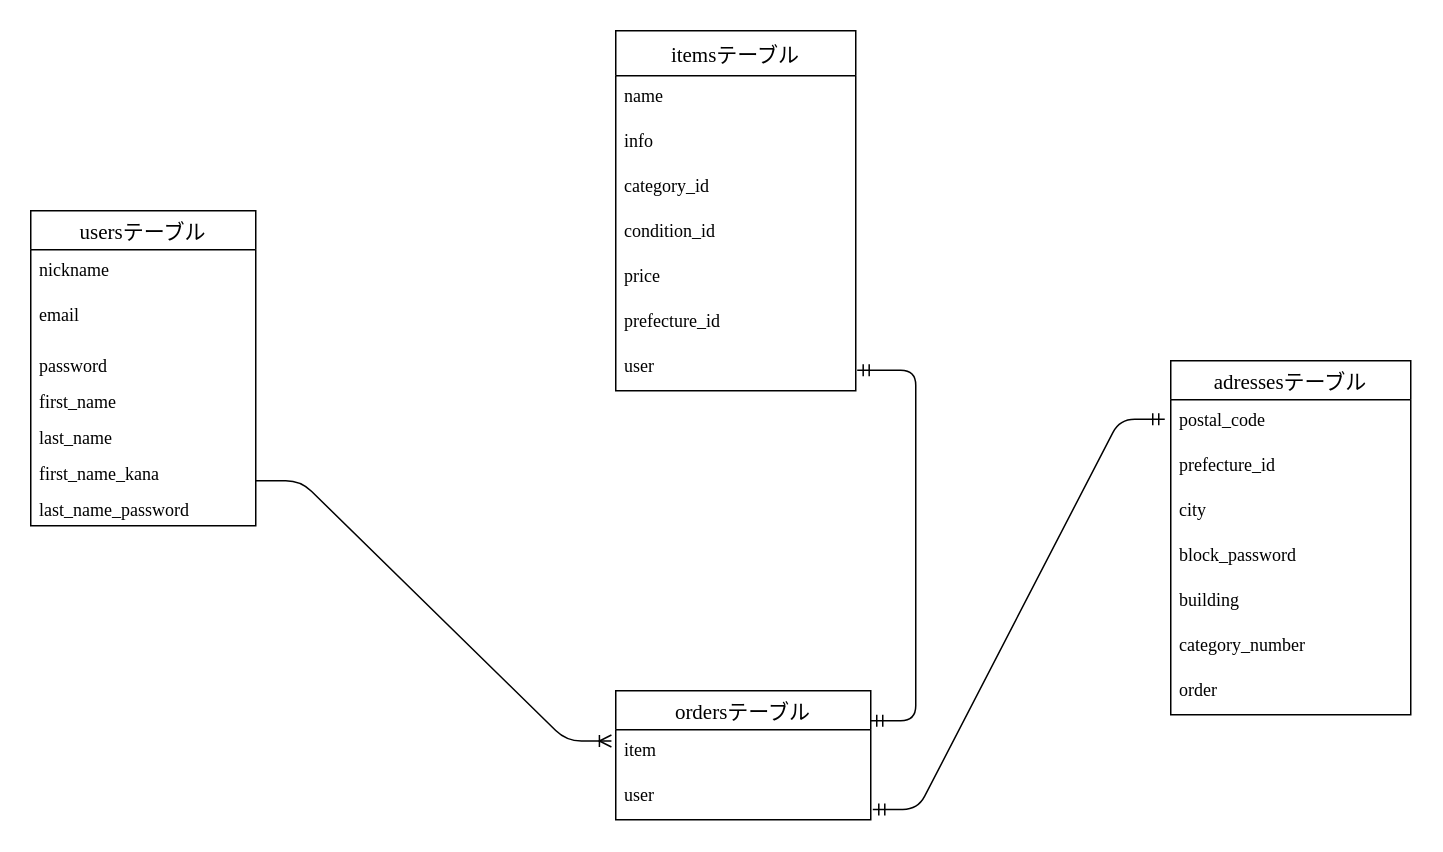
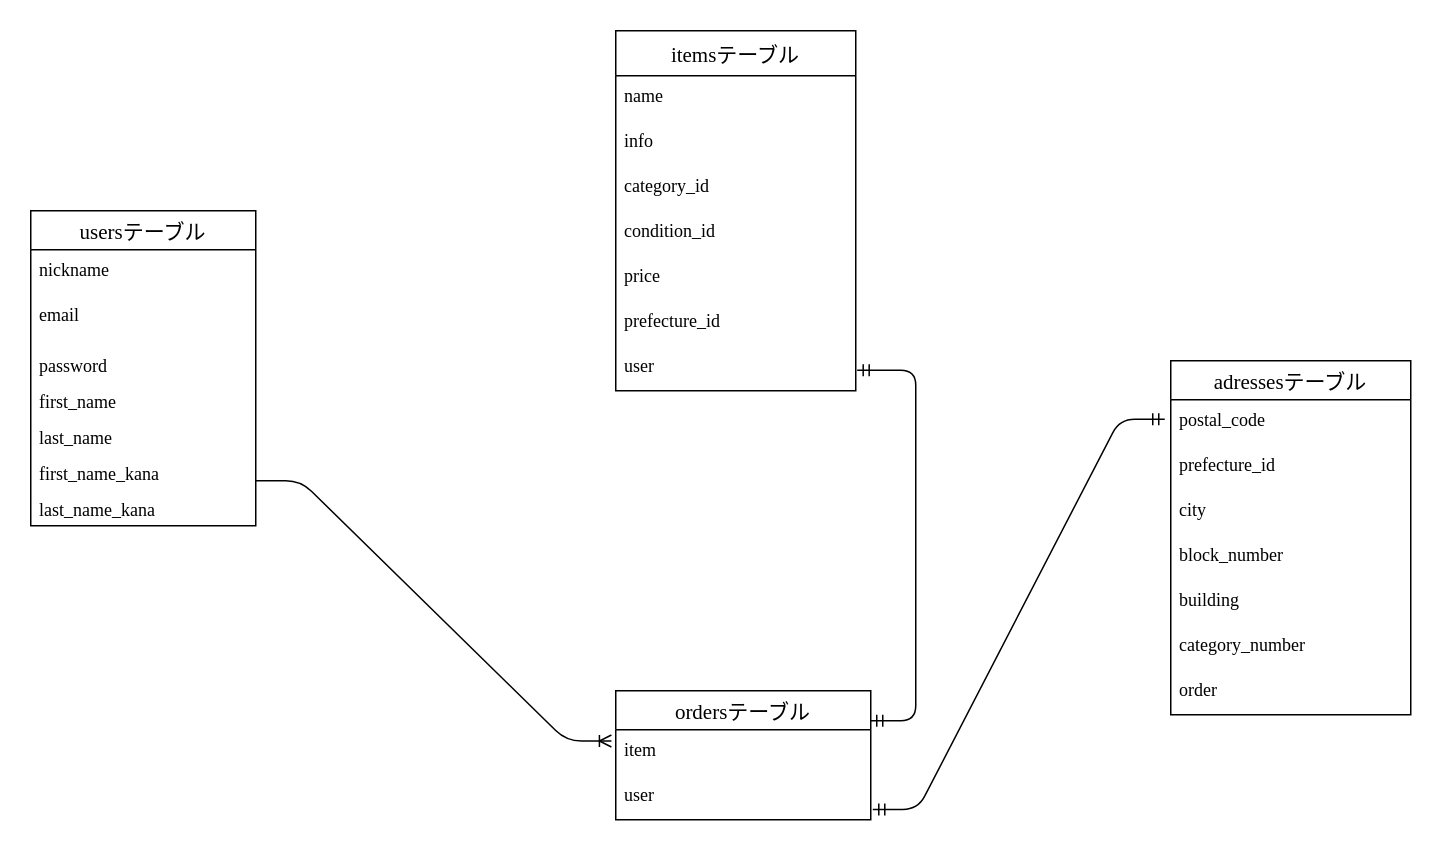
(127, 510) -> (107, 510)
(1247, 555) -> (1237, 555)
